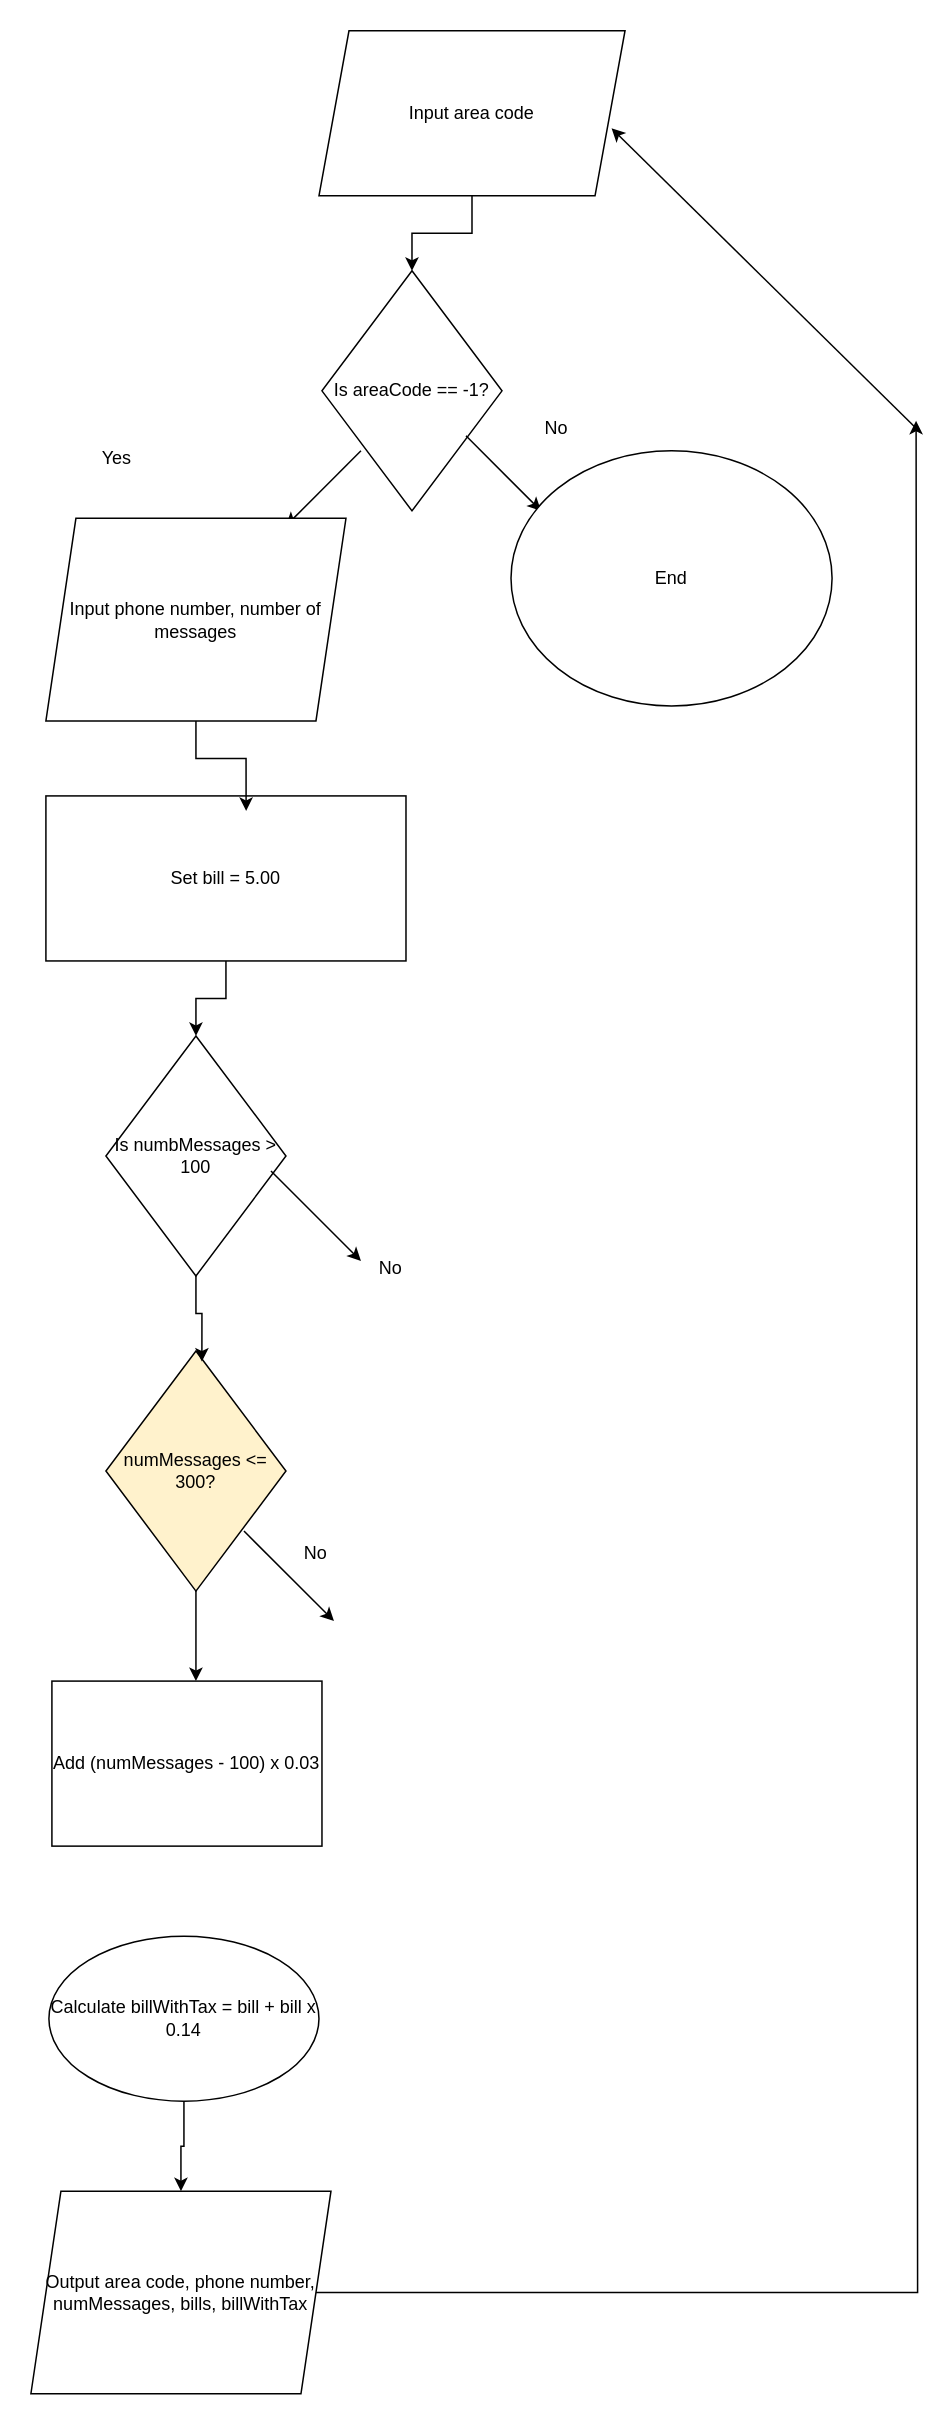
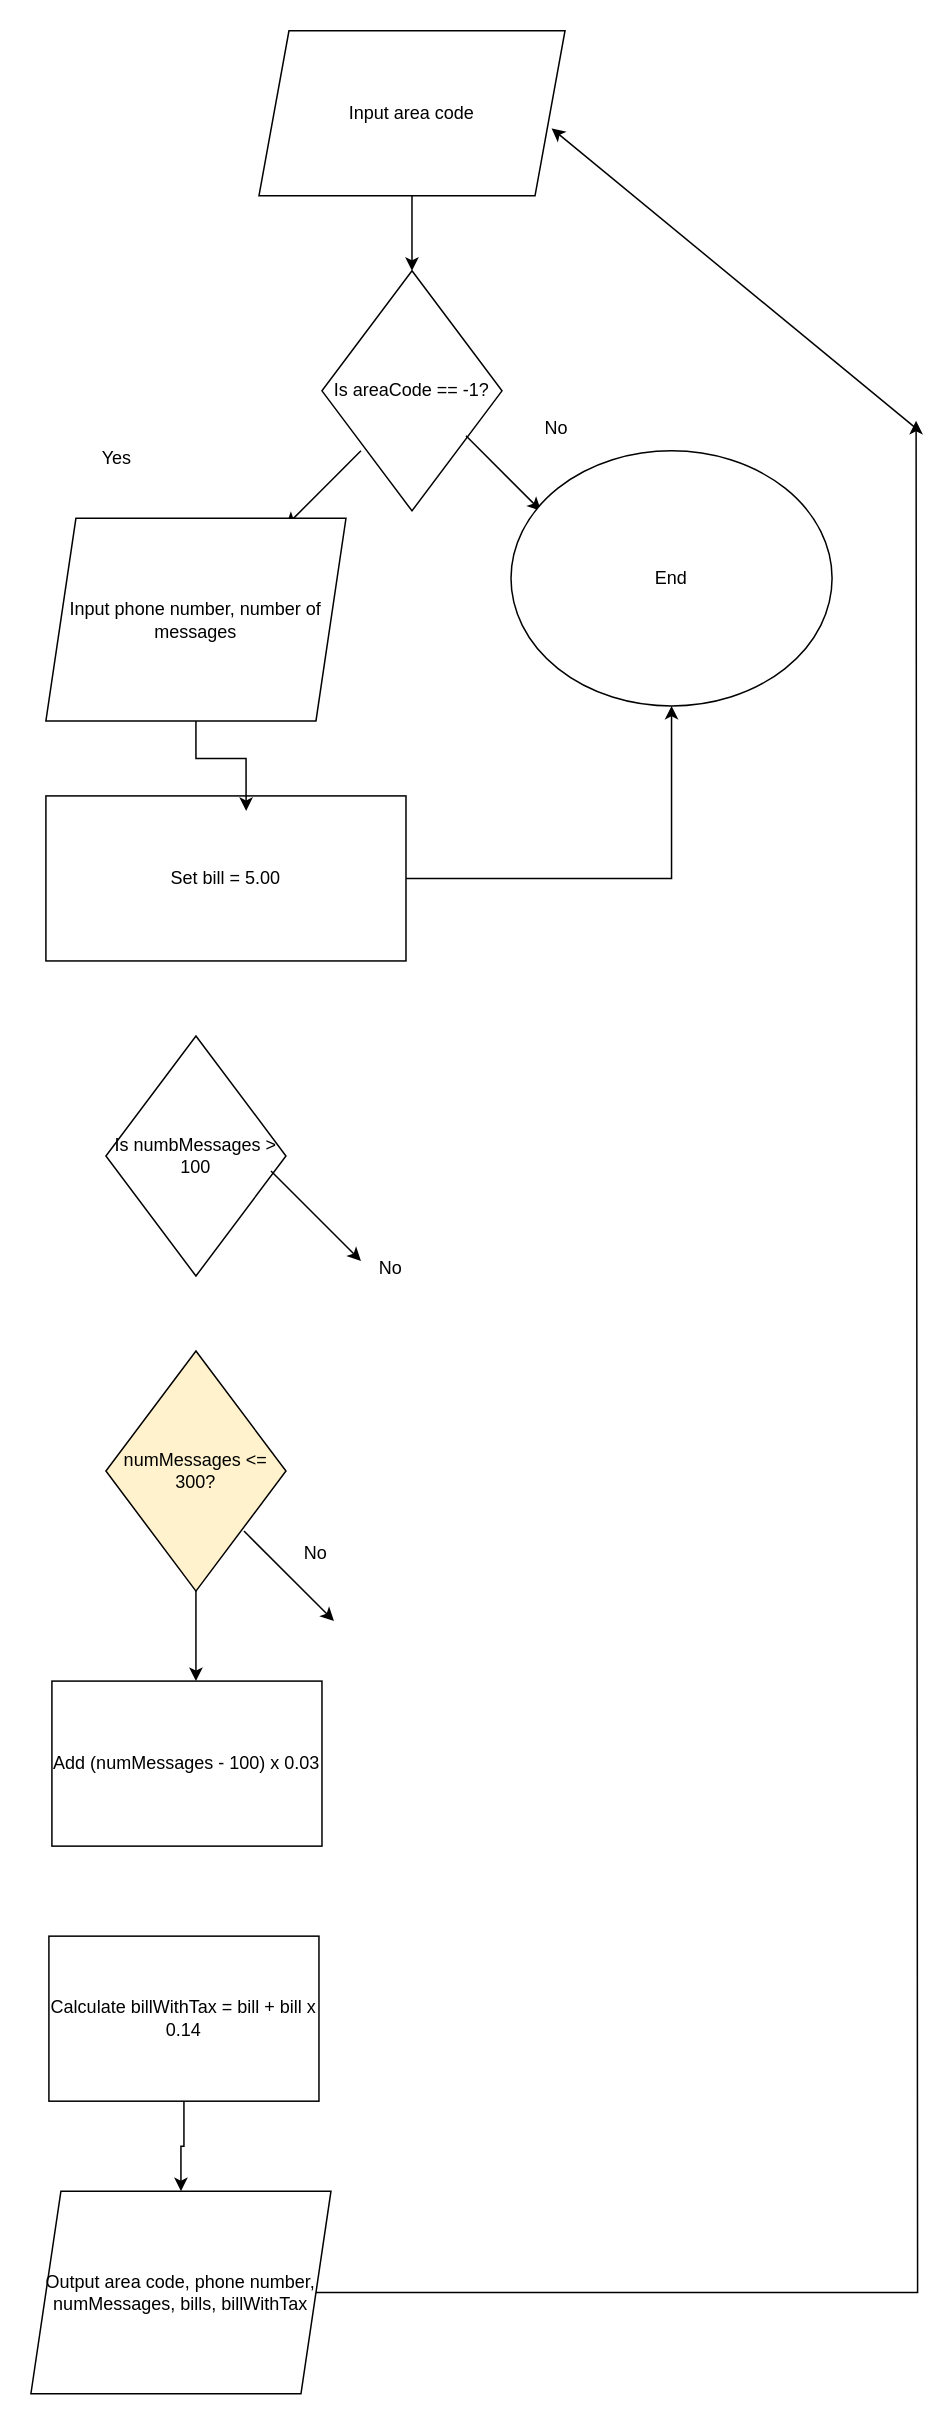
(472, 113) -> (412, 113)
(216, 998) -> (619, 878)
(199, 1313) -> none
(184, 2018) -> (184, 2018)
